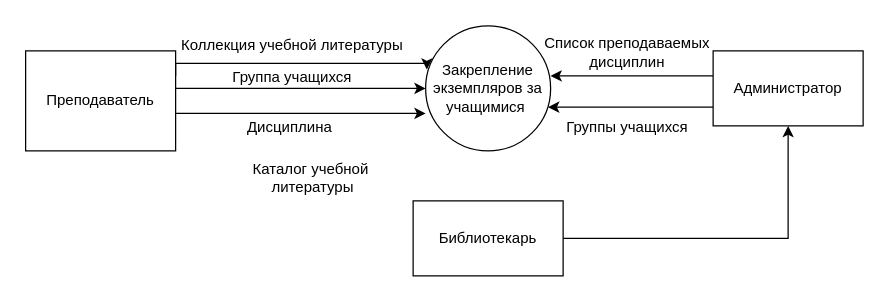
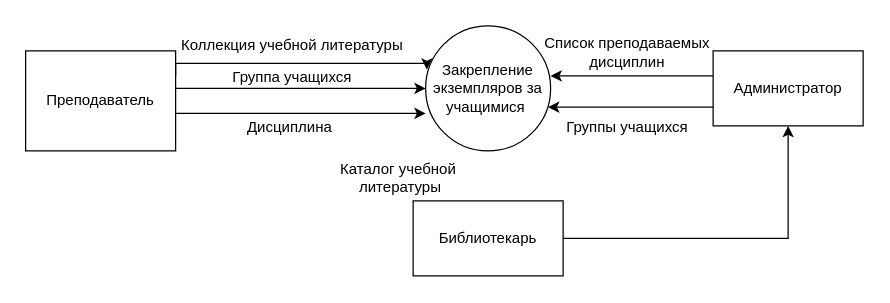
(319, 176) -> (407, 176)
